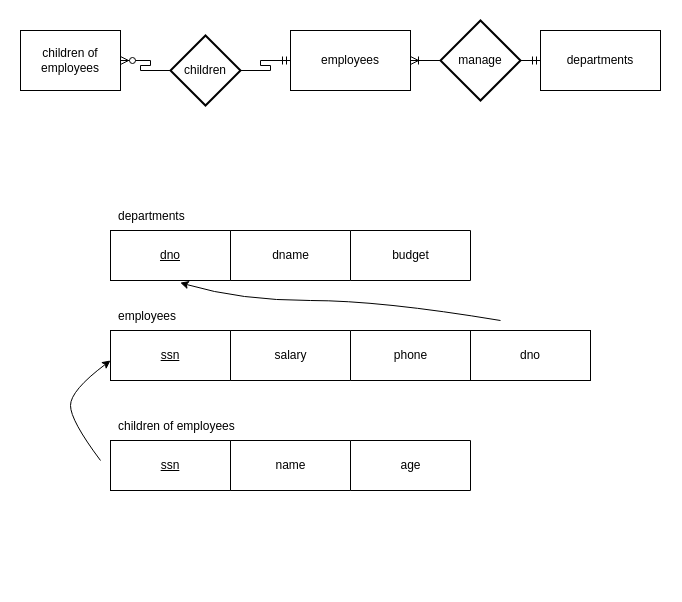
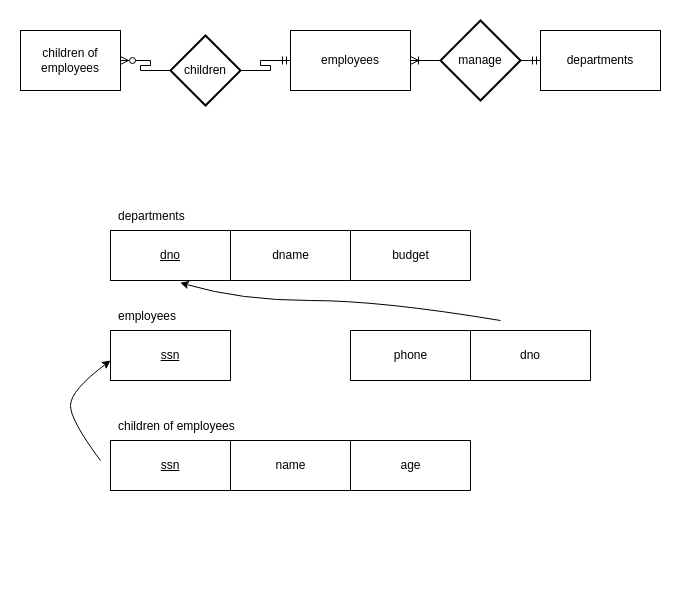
(291, 356) -> none
